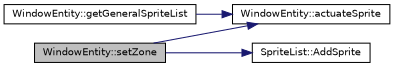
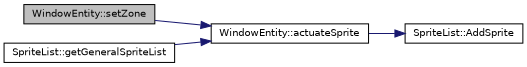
(100, 14) -> (89, 53)
(204, 53) -> (382, 34)
